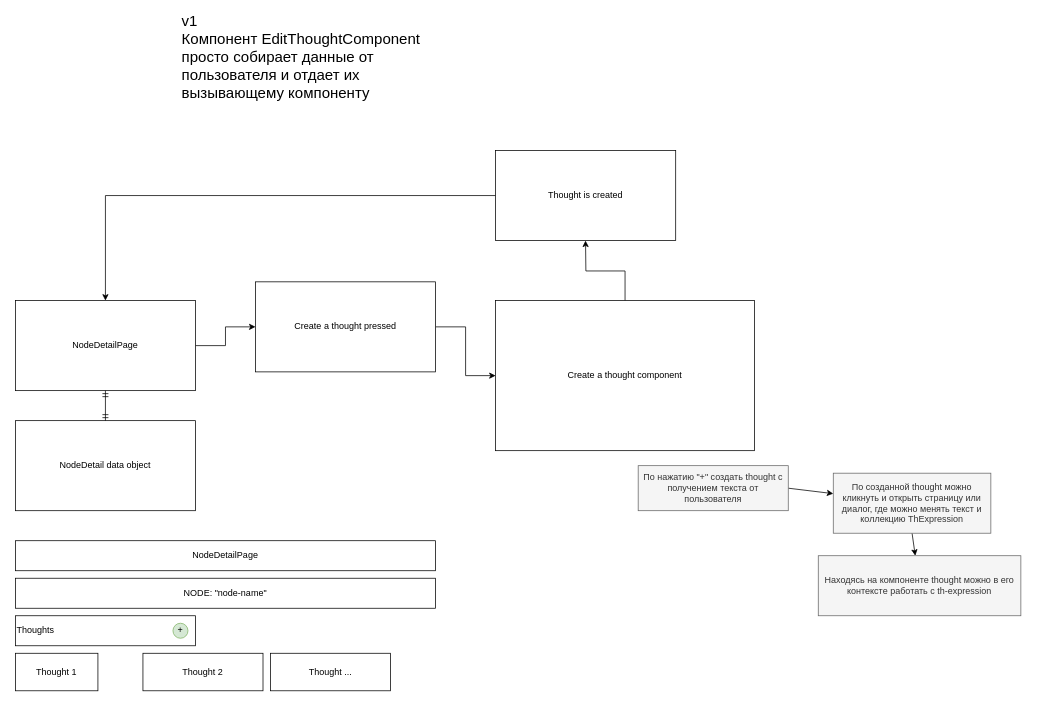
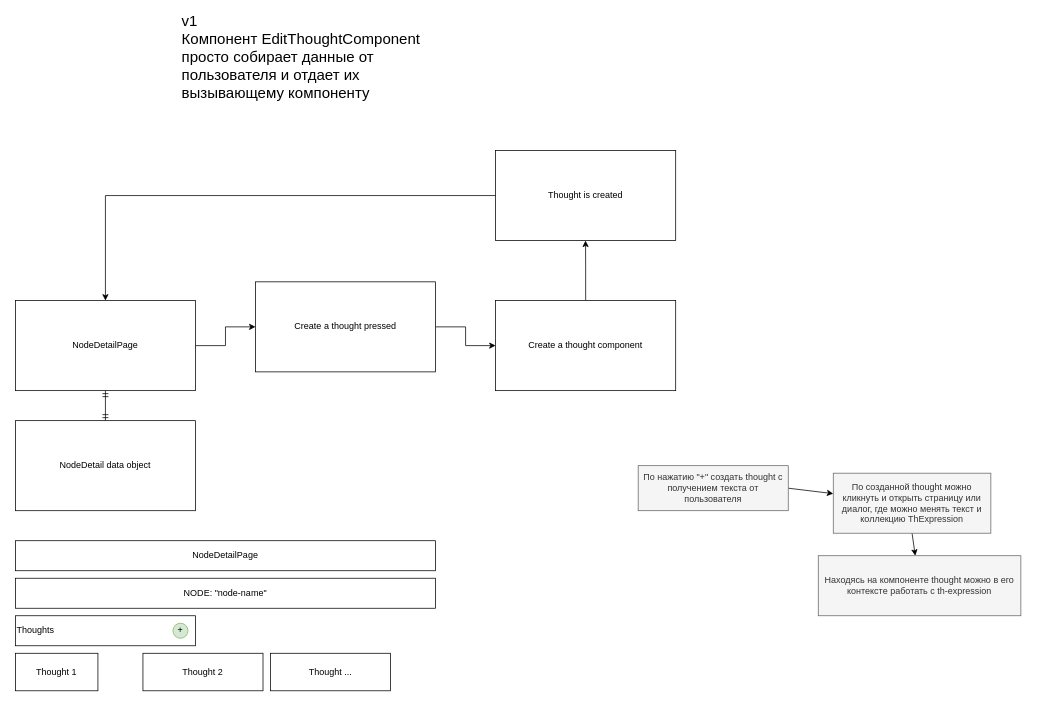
(625, 375) -> (585, 345)
